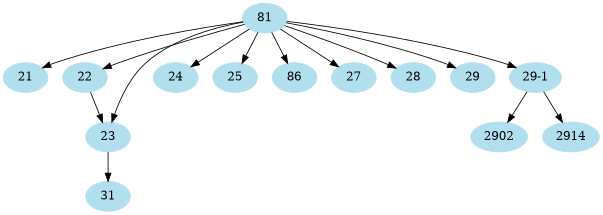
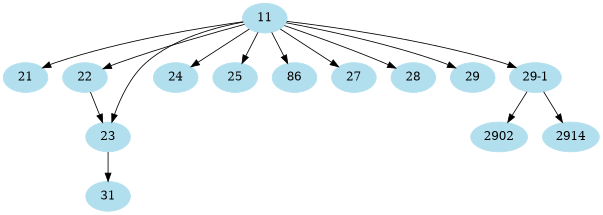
(265, 18) -> (265, 18)
